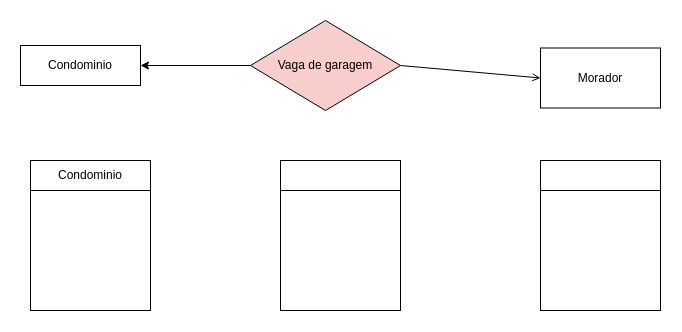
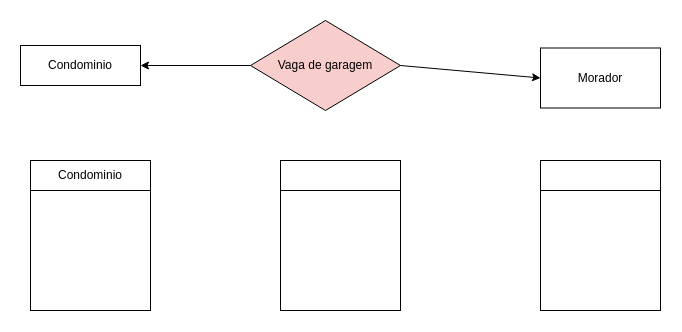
(533, 77) -> (532, 77)
